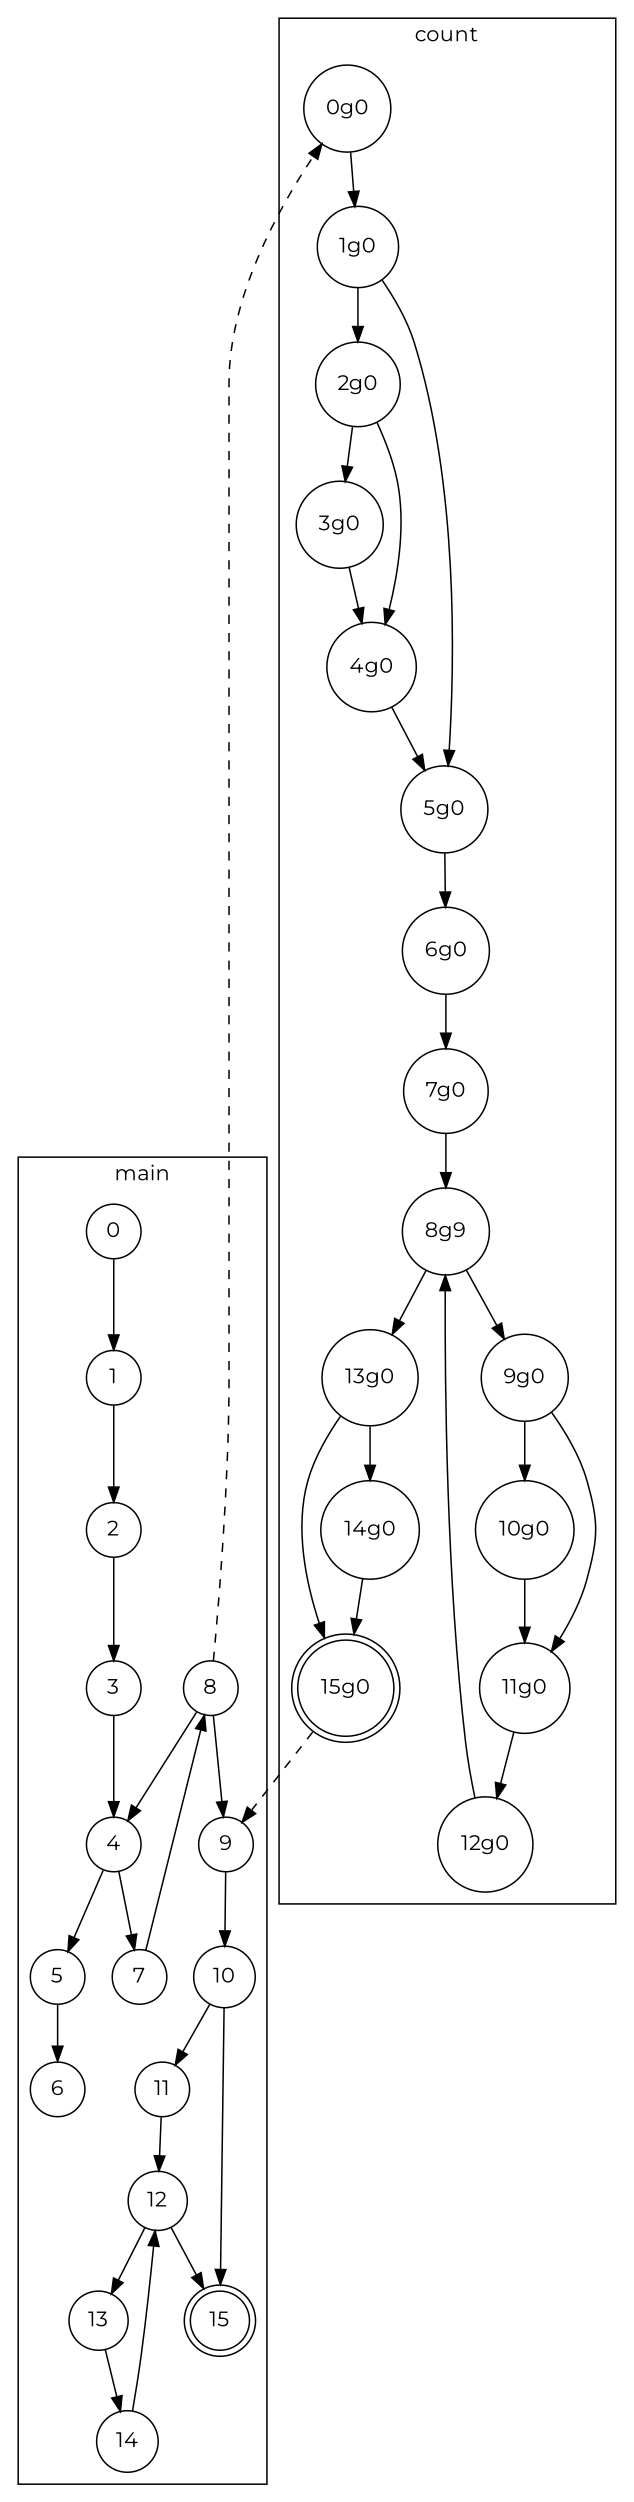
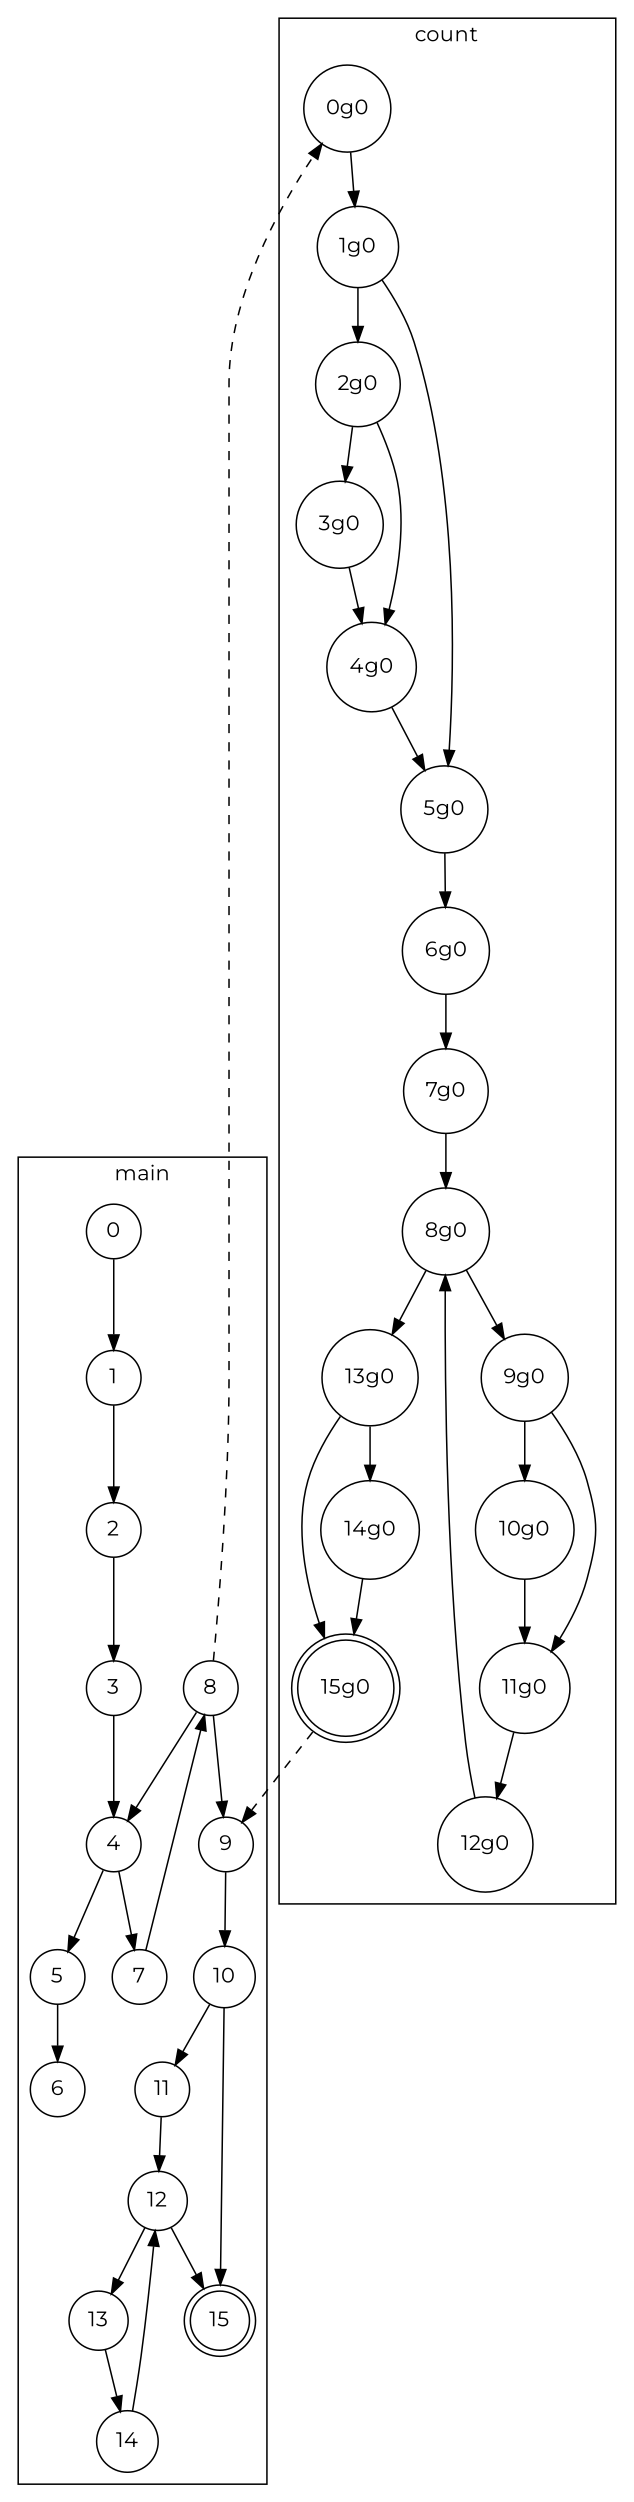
(446, 1231) -> (446, 1231)
